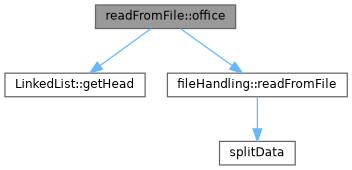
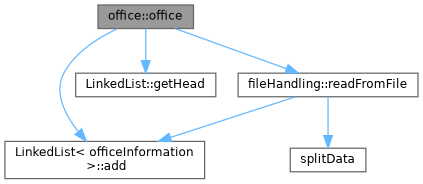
(166, 17) -> (146, 17)
none -> (105, 160)
